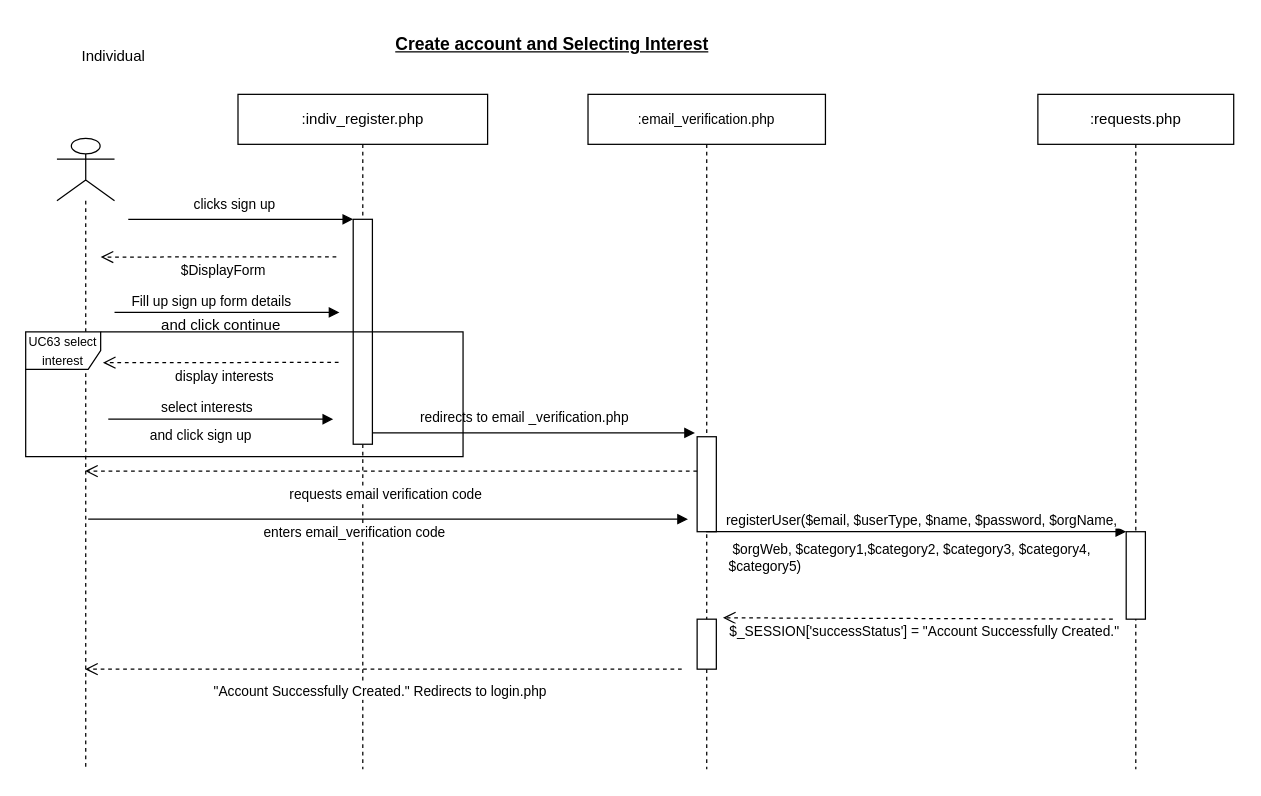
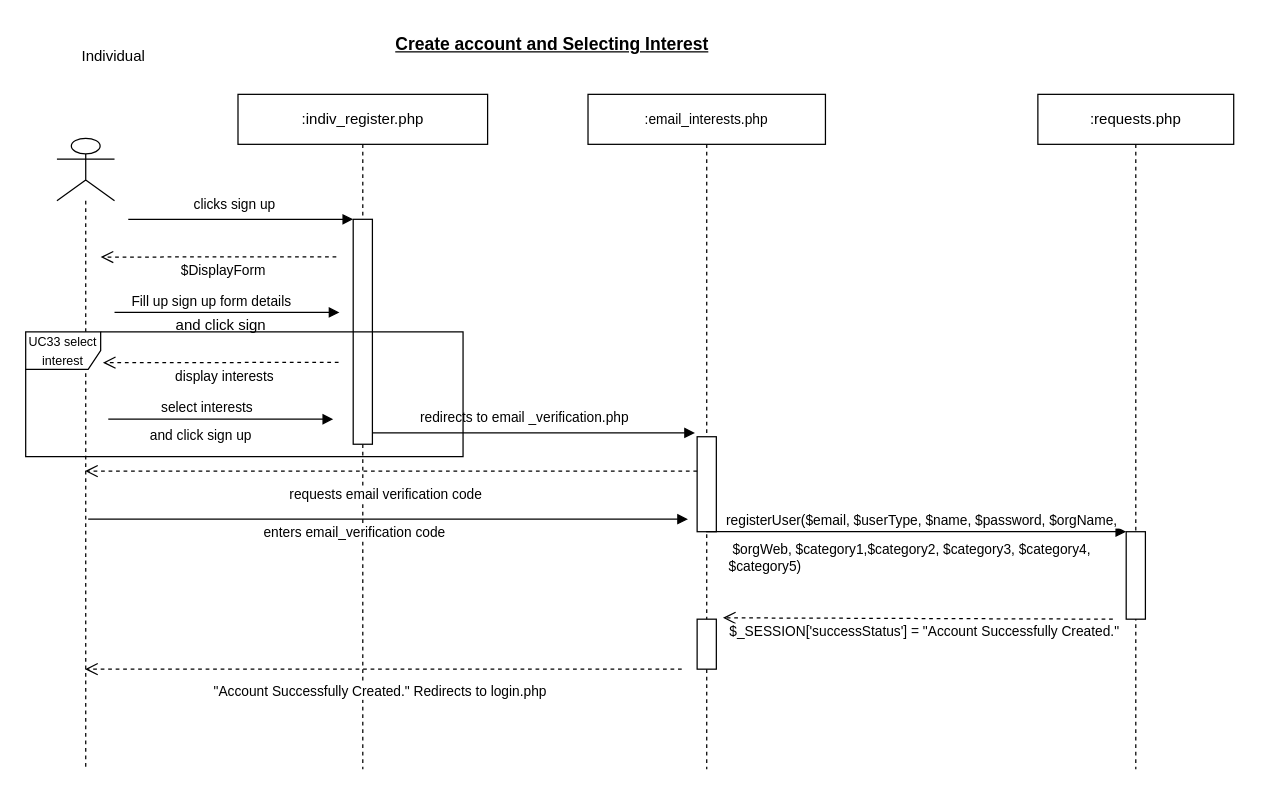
(707, 119) -> (707, 119)
(221, 326) -> (221, 326)
(63, 351) -> (63, 351)
